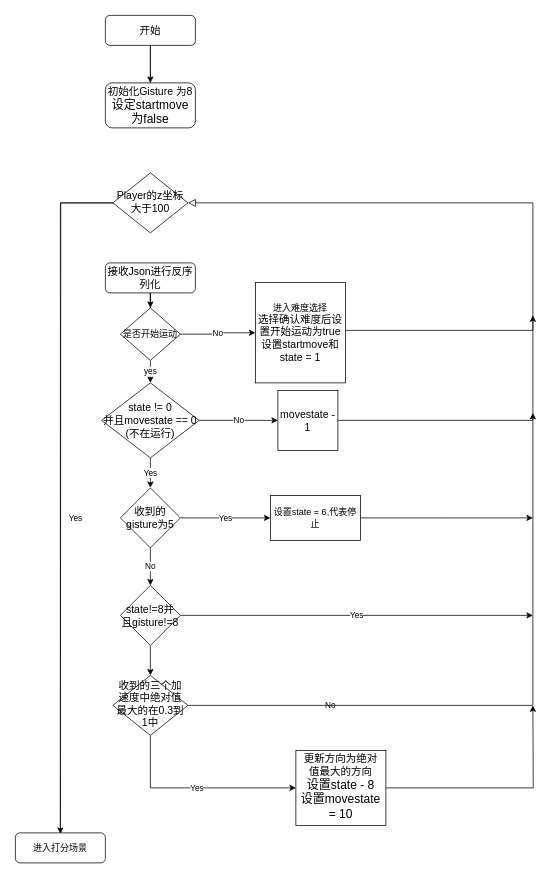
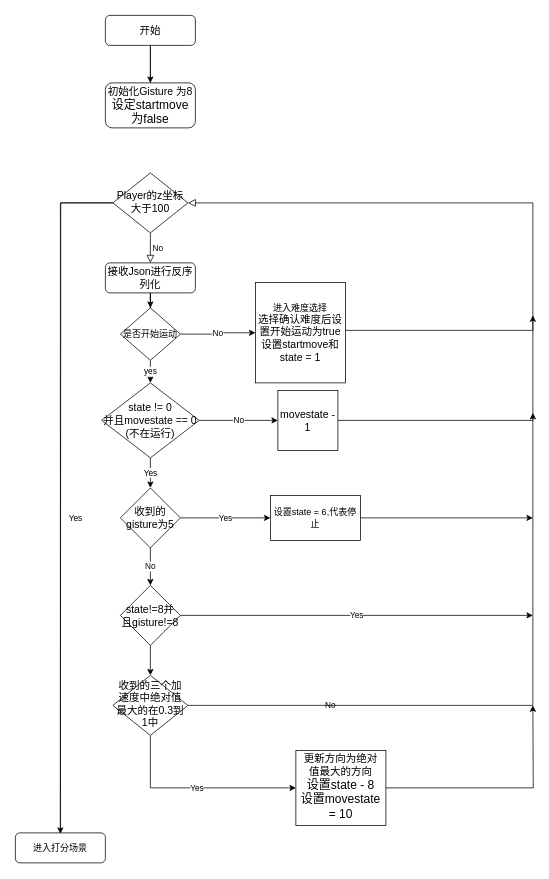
none -> (150, 244)
